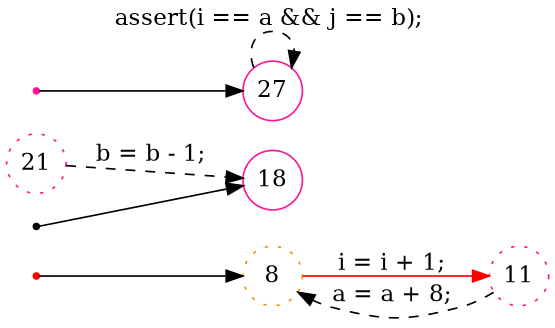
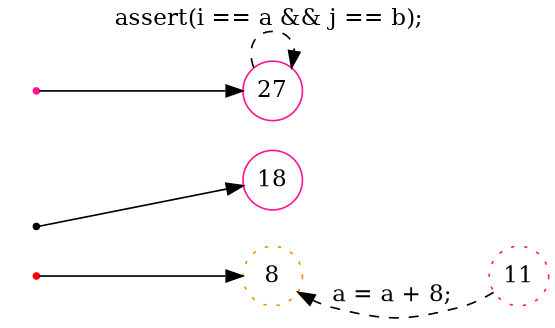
(36, 164) -> none
(388, 276) -> none
